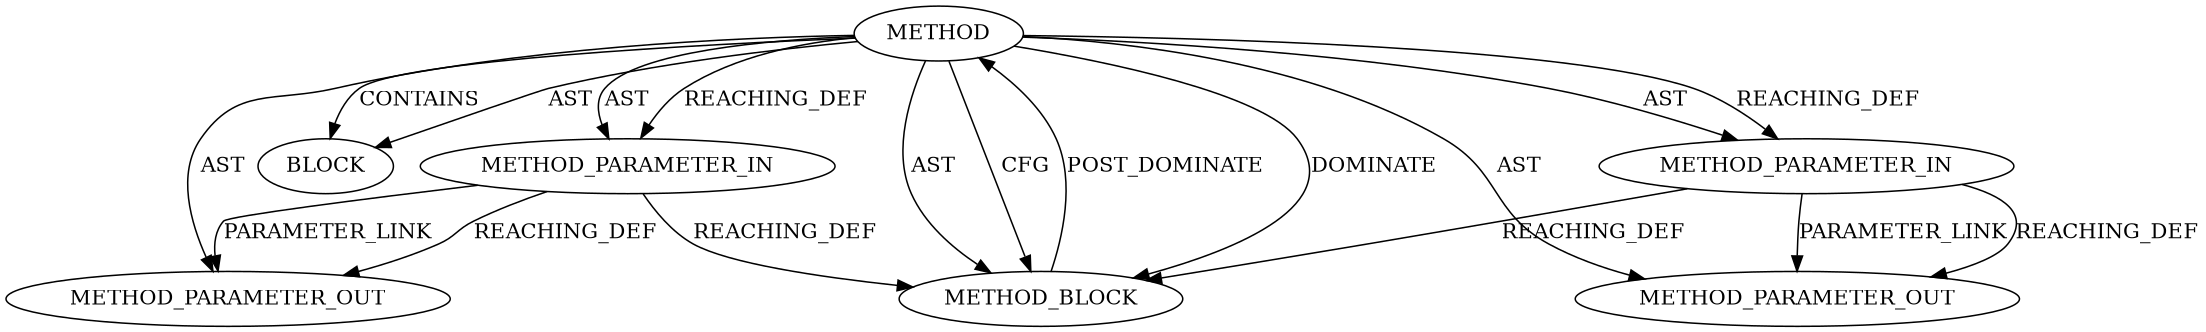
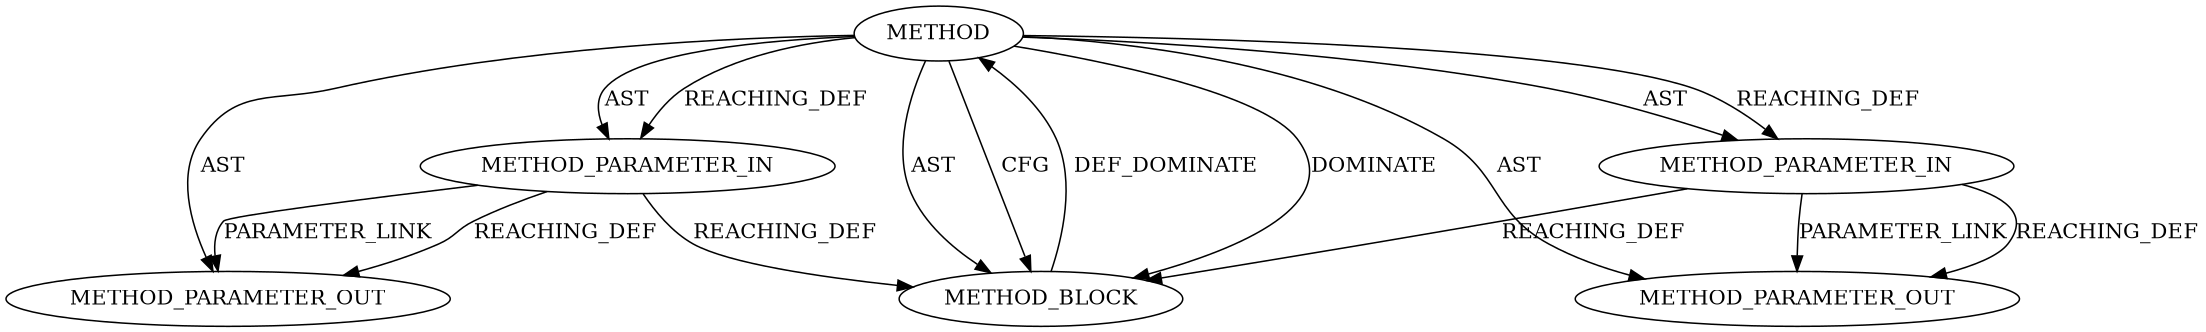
(326, 166) -> none
(1166, 166) -> (1166, 166)
